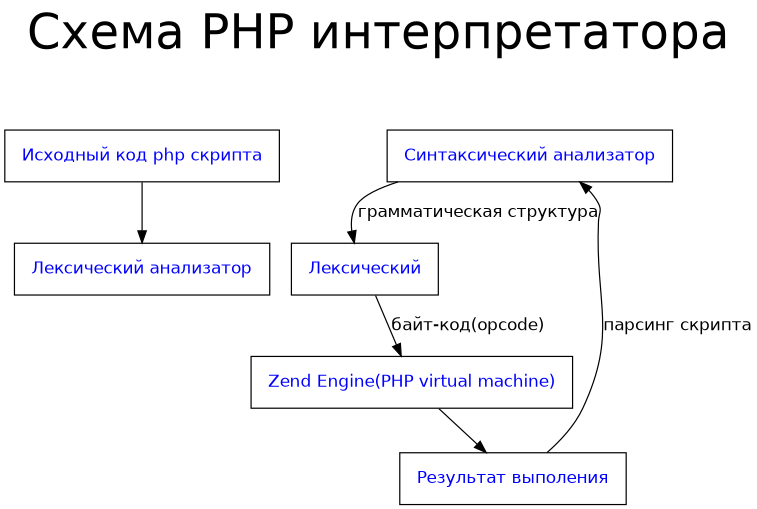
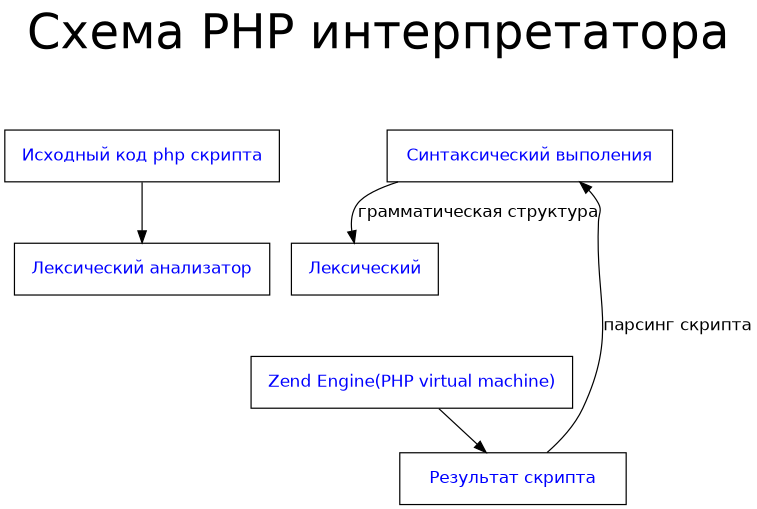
(530, 156) -> (530, 156)
(386, 320) -> none
(513, 479) -> (513, 479)
